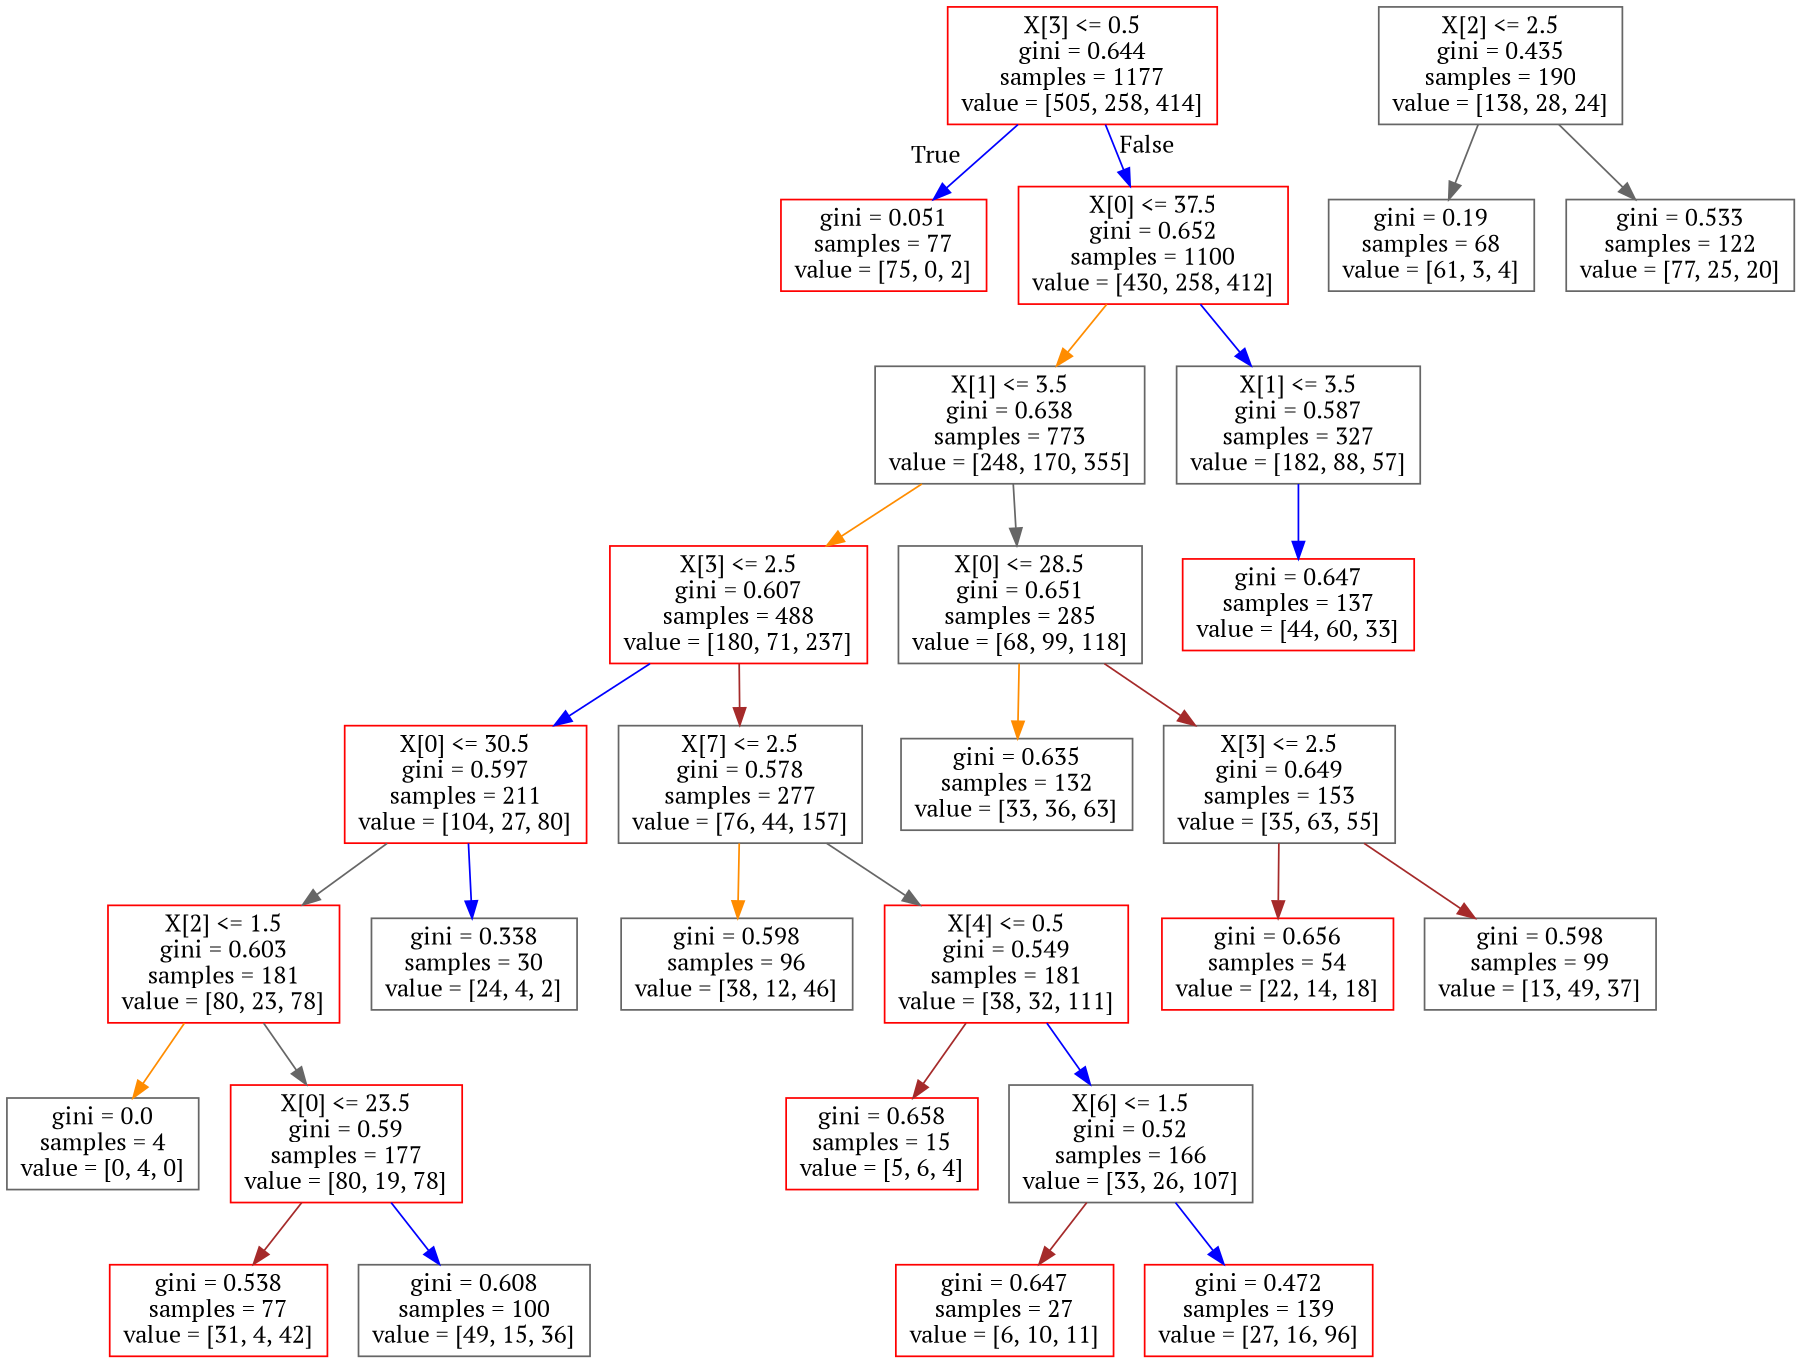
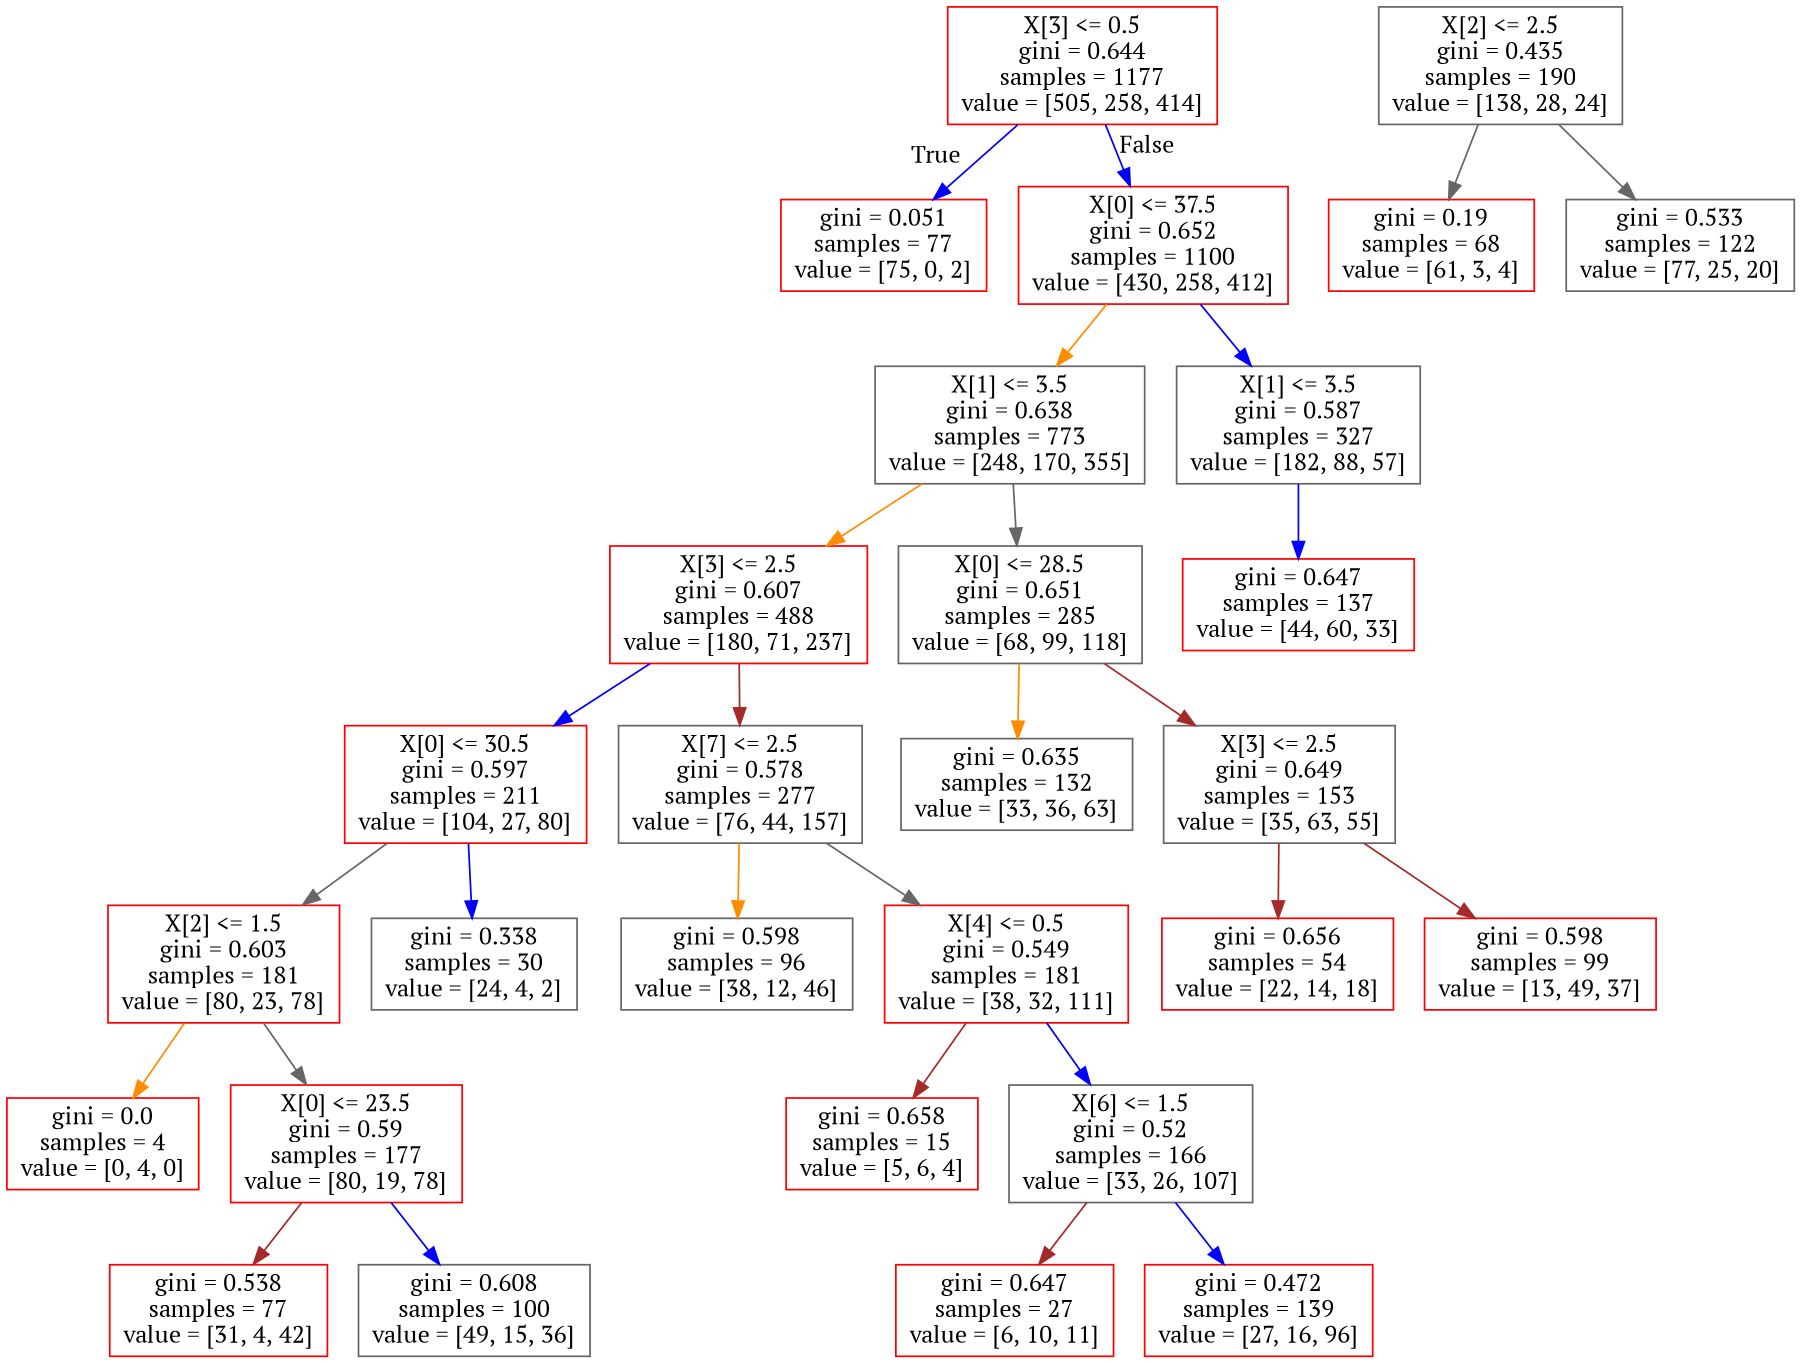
(1431, 245) -> (1431, 245)
(1540, 964) -> (1540, 964)
(103, 1144) -> (103, 1144)
